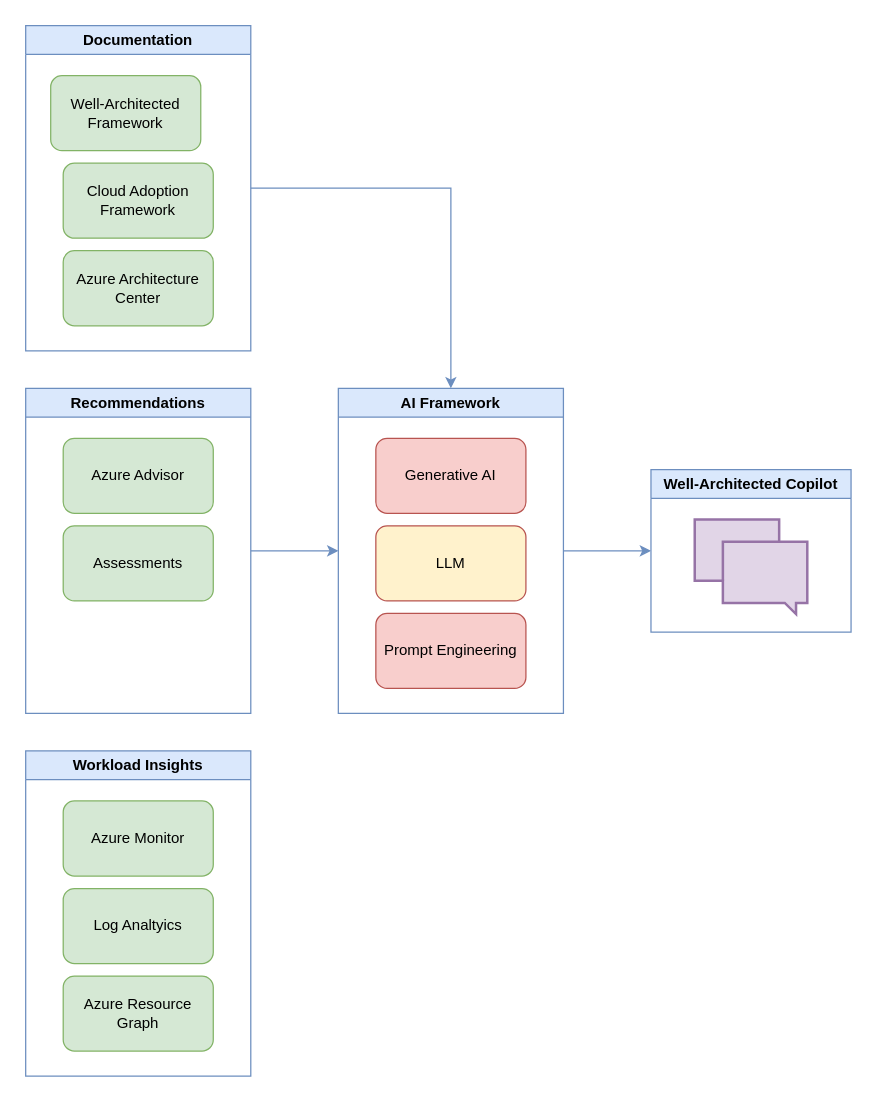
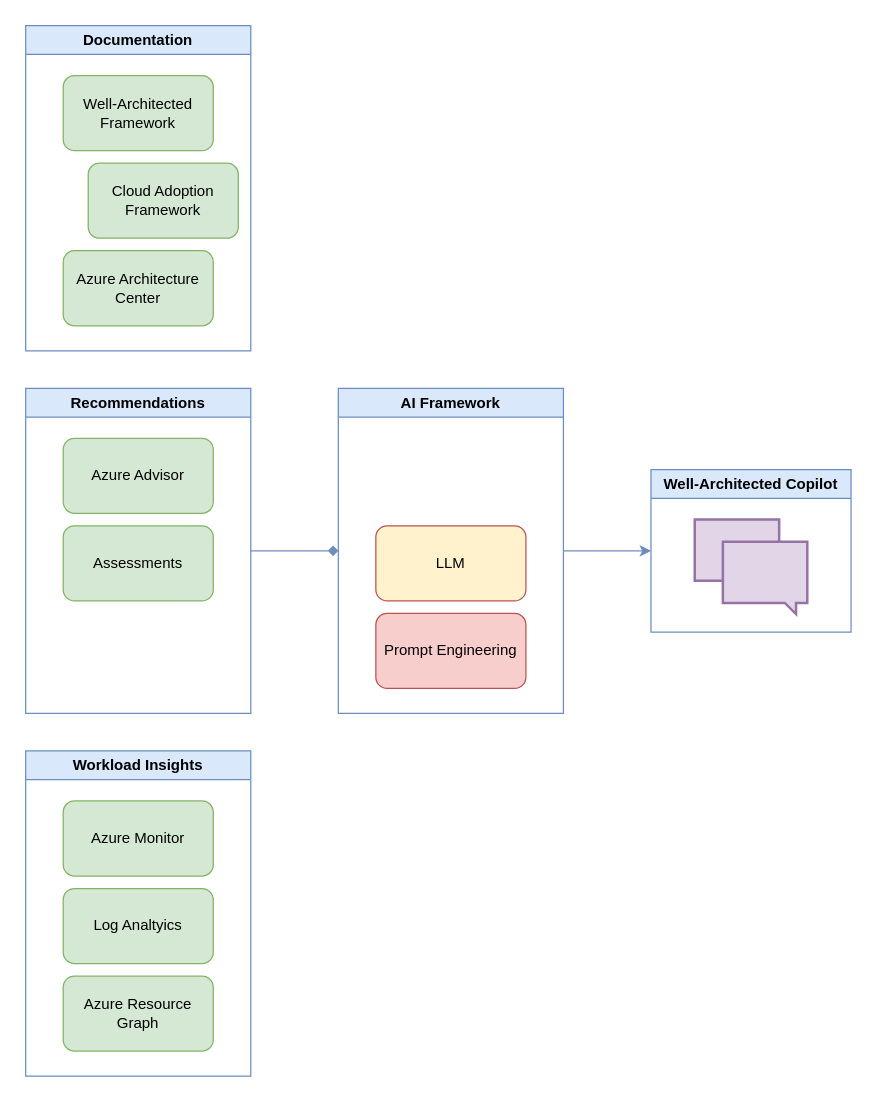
(126, 113) -> (138, 113)
(447, 188) -> none
(138, 201) -> (163, 201)
(451, 476) -> none
(328, 551) -> (327, 551)
